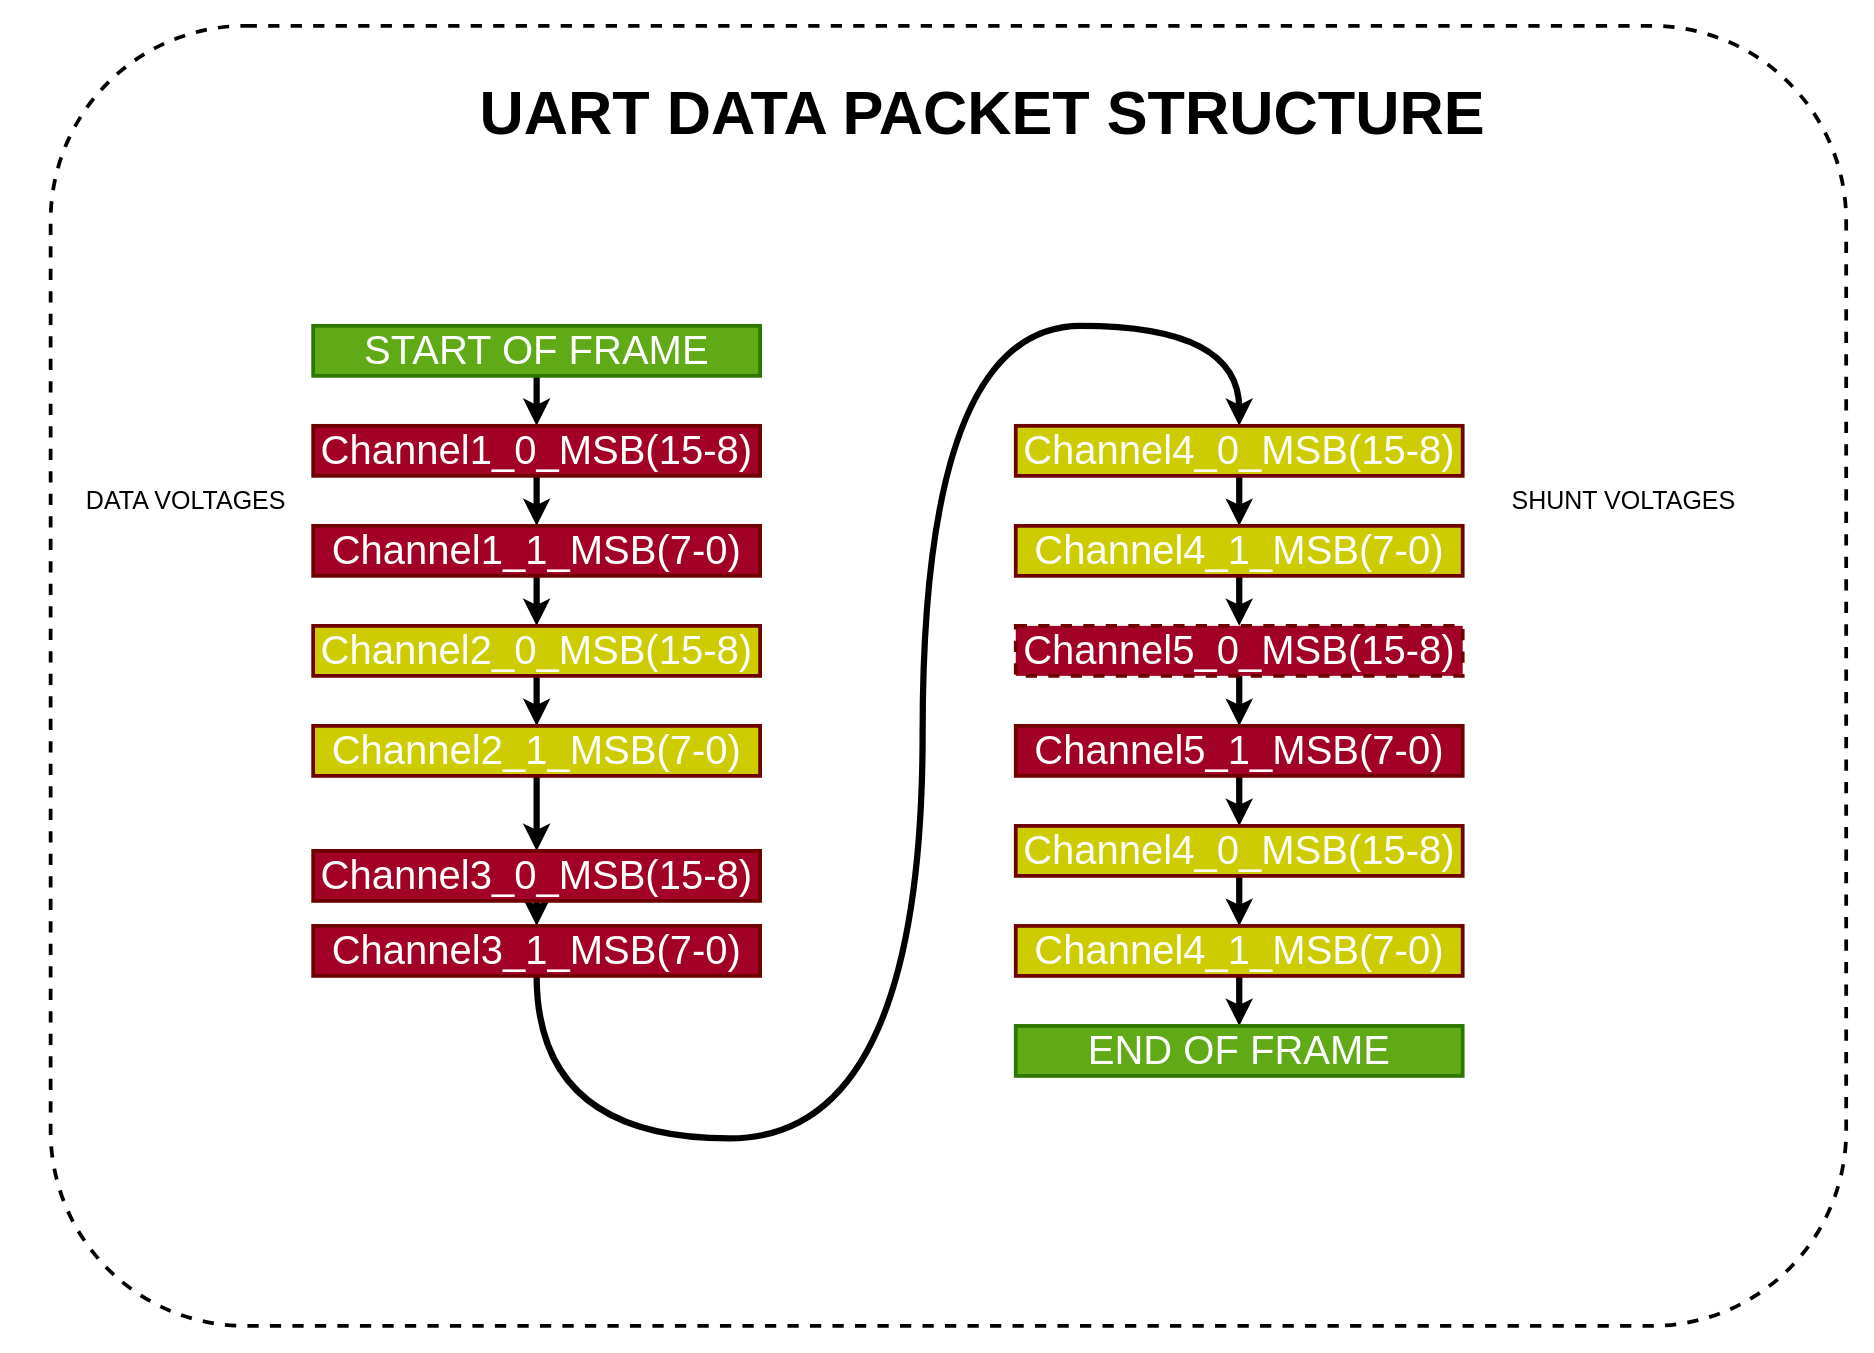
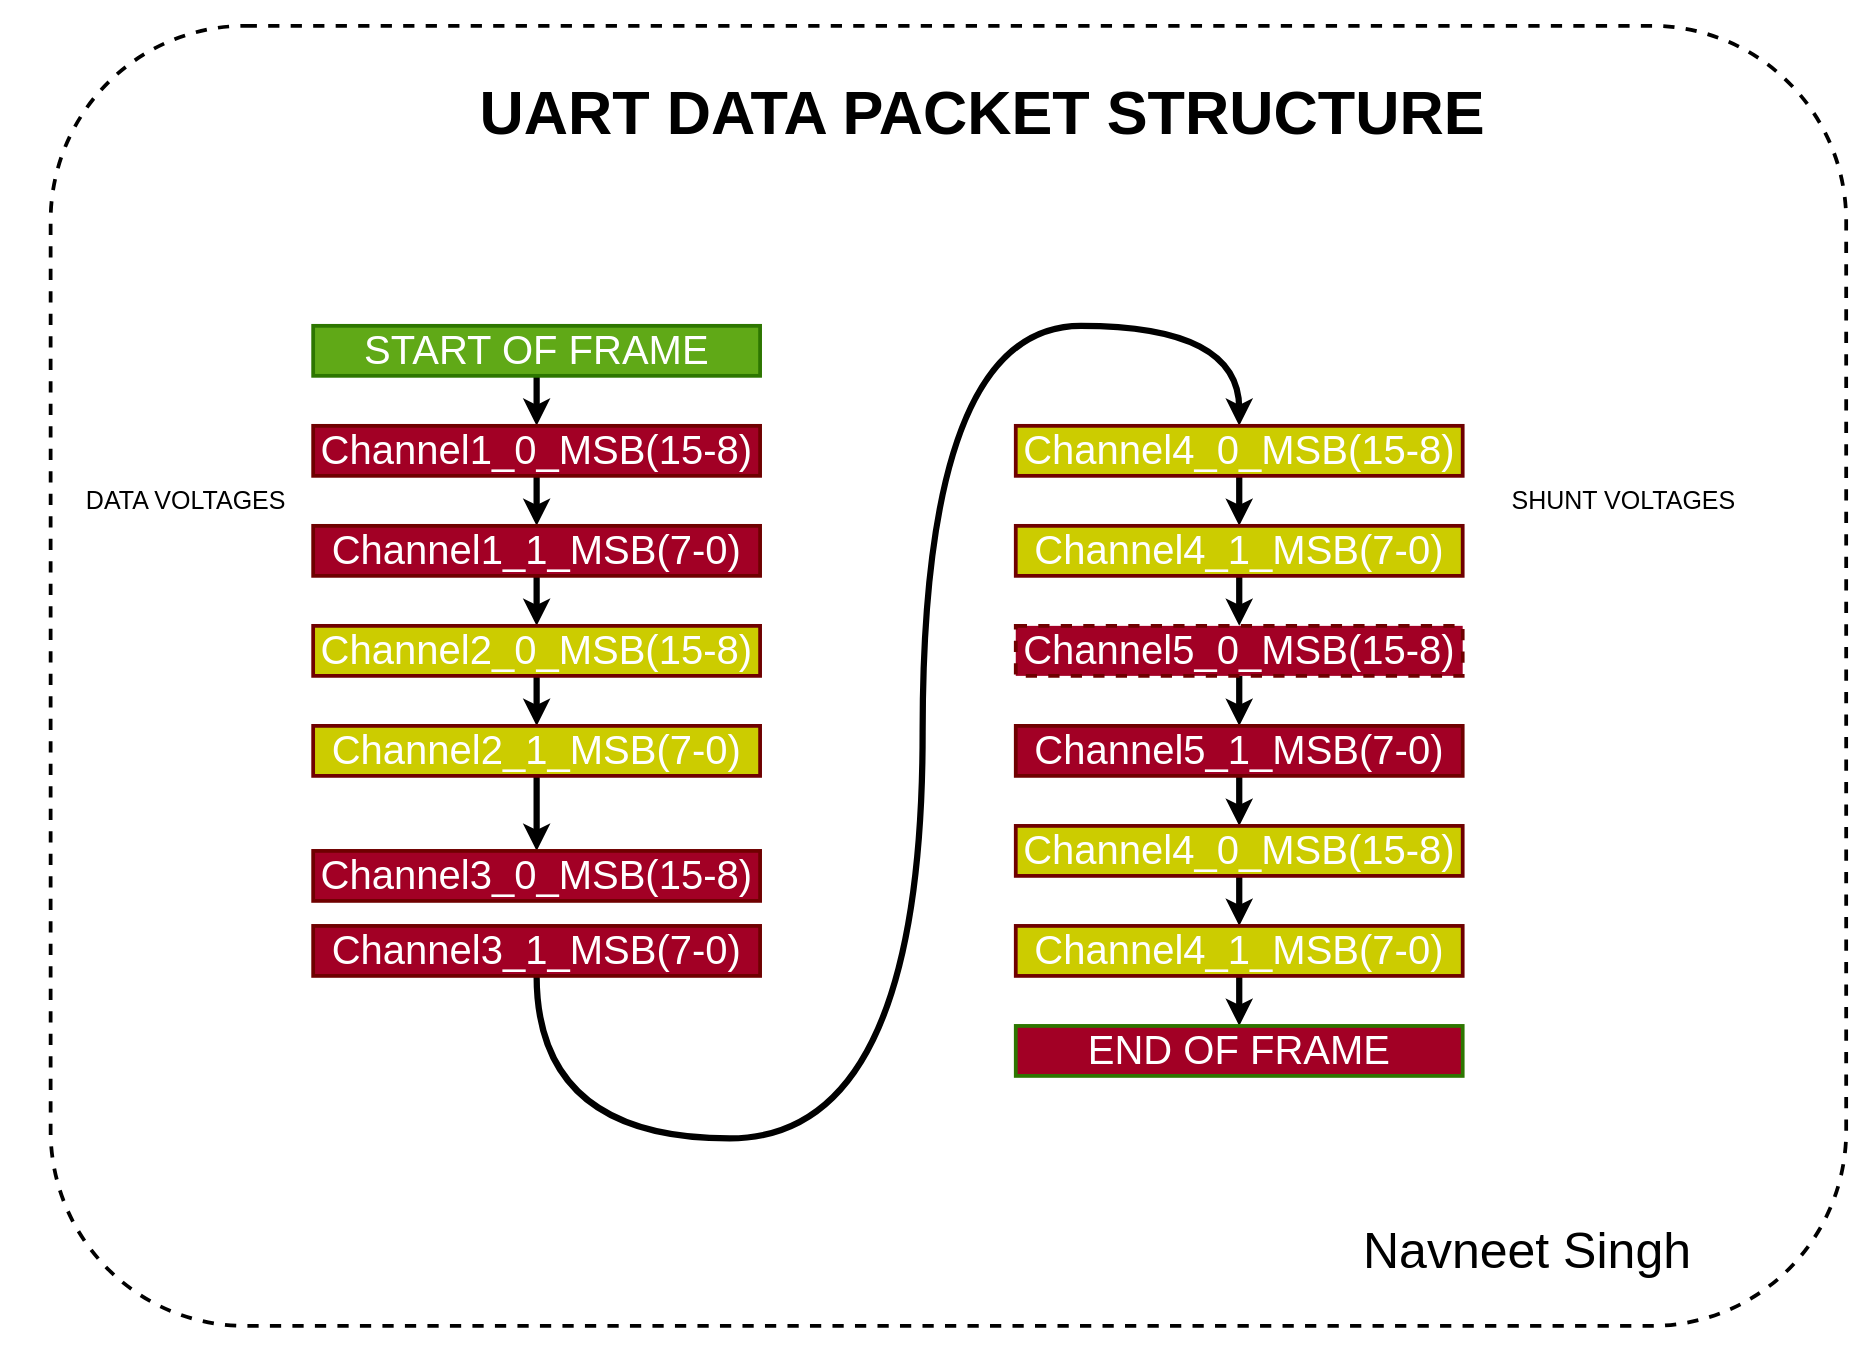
(537, 904) -> none
(1239, 1051) -> (1239, 1051)
none -> (1534, 1248)
